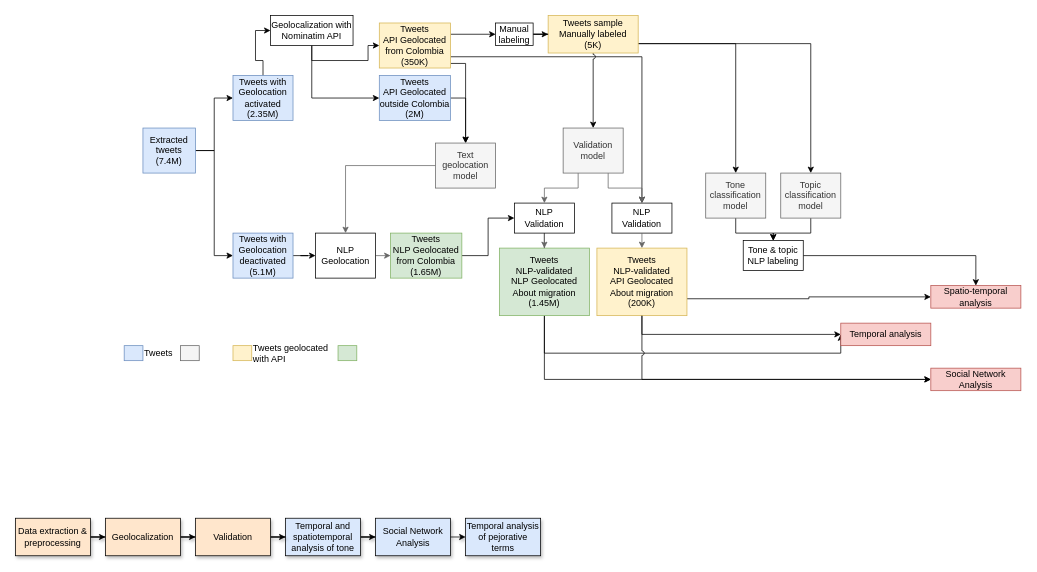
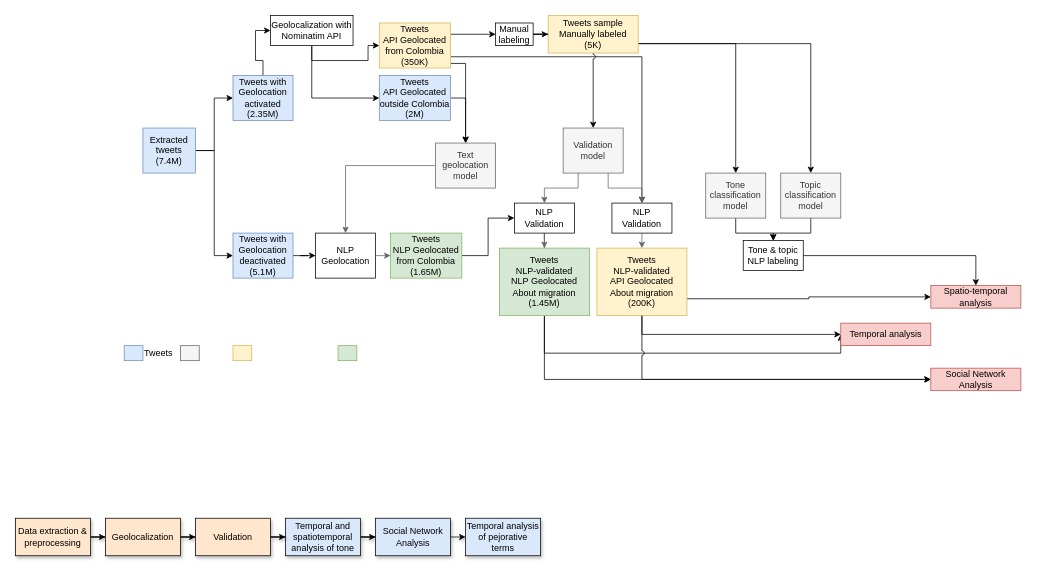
(291, 353) -> none
